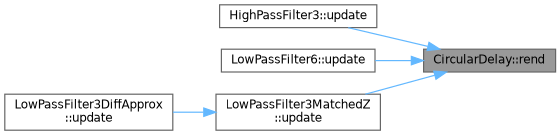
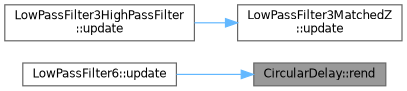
(298, 16) -> none
(400, 85) -> none
(89, 112) -> (100, 23)
